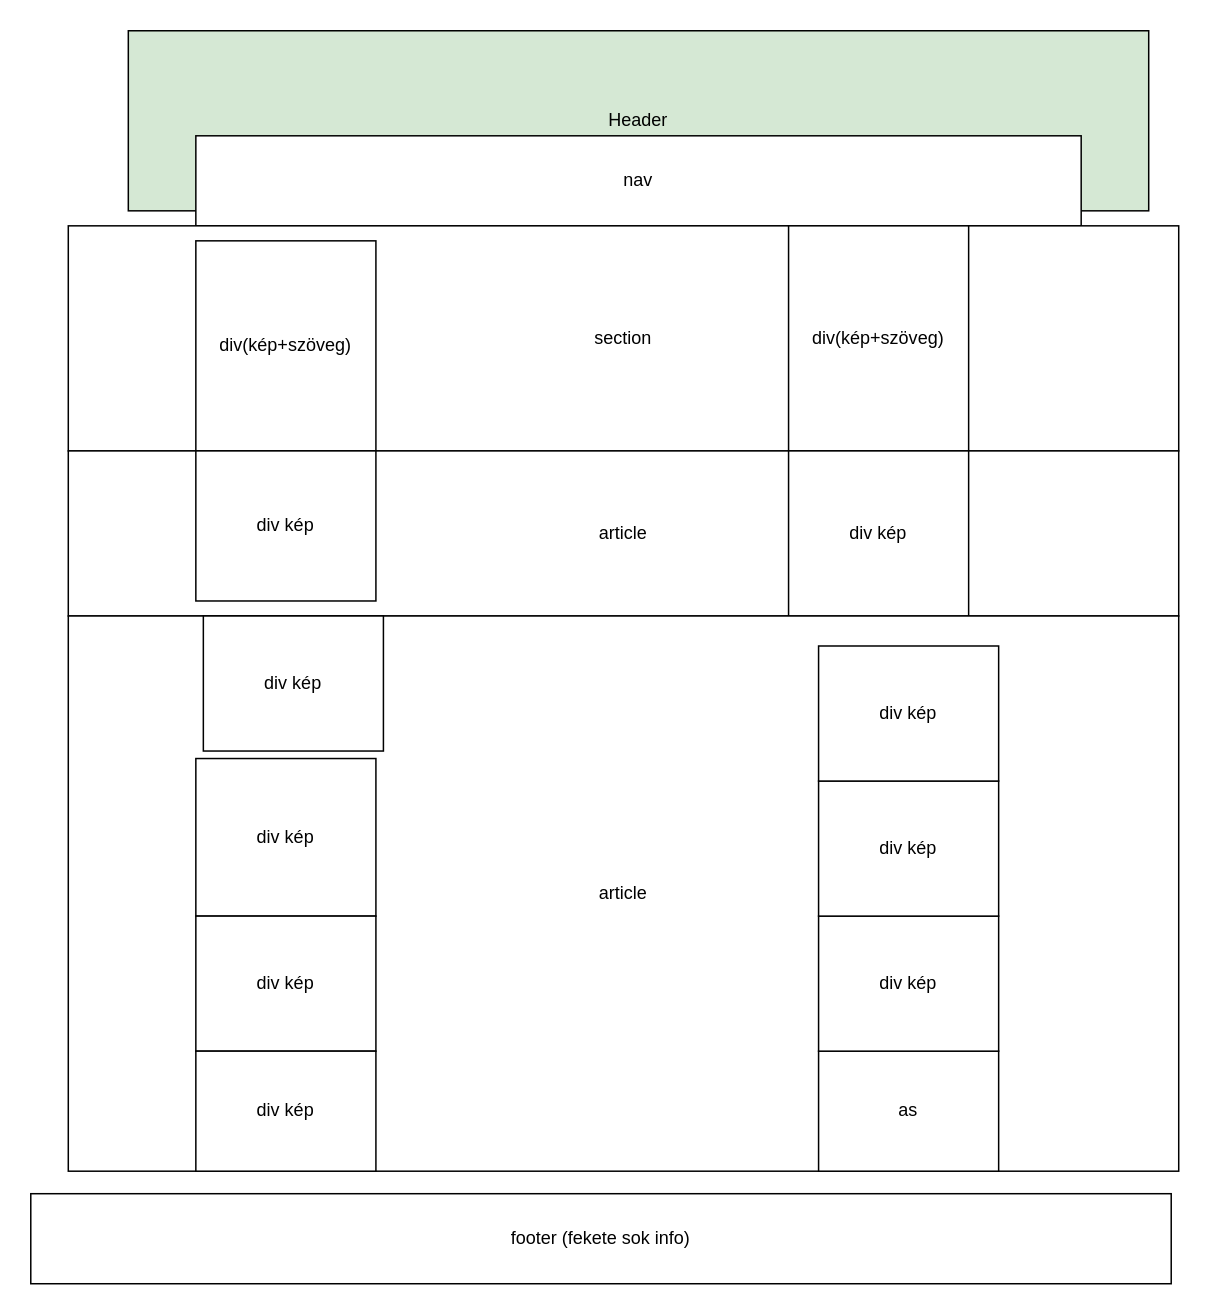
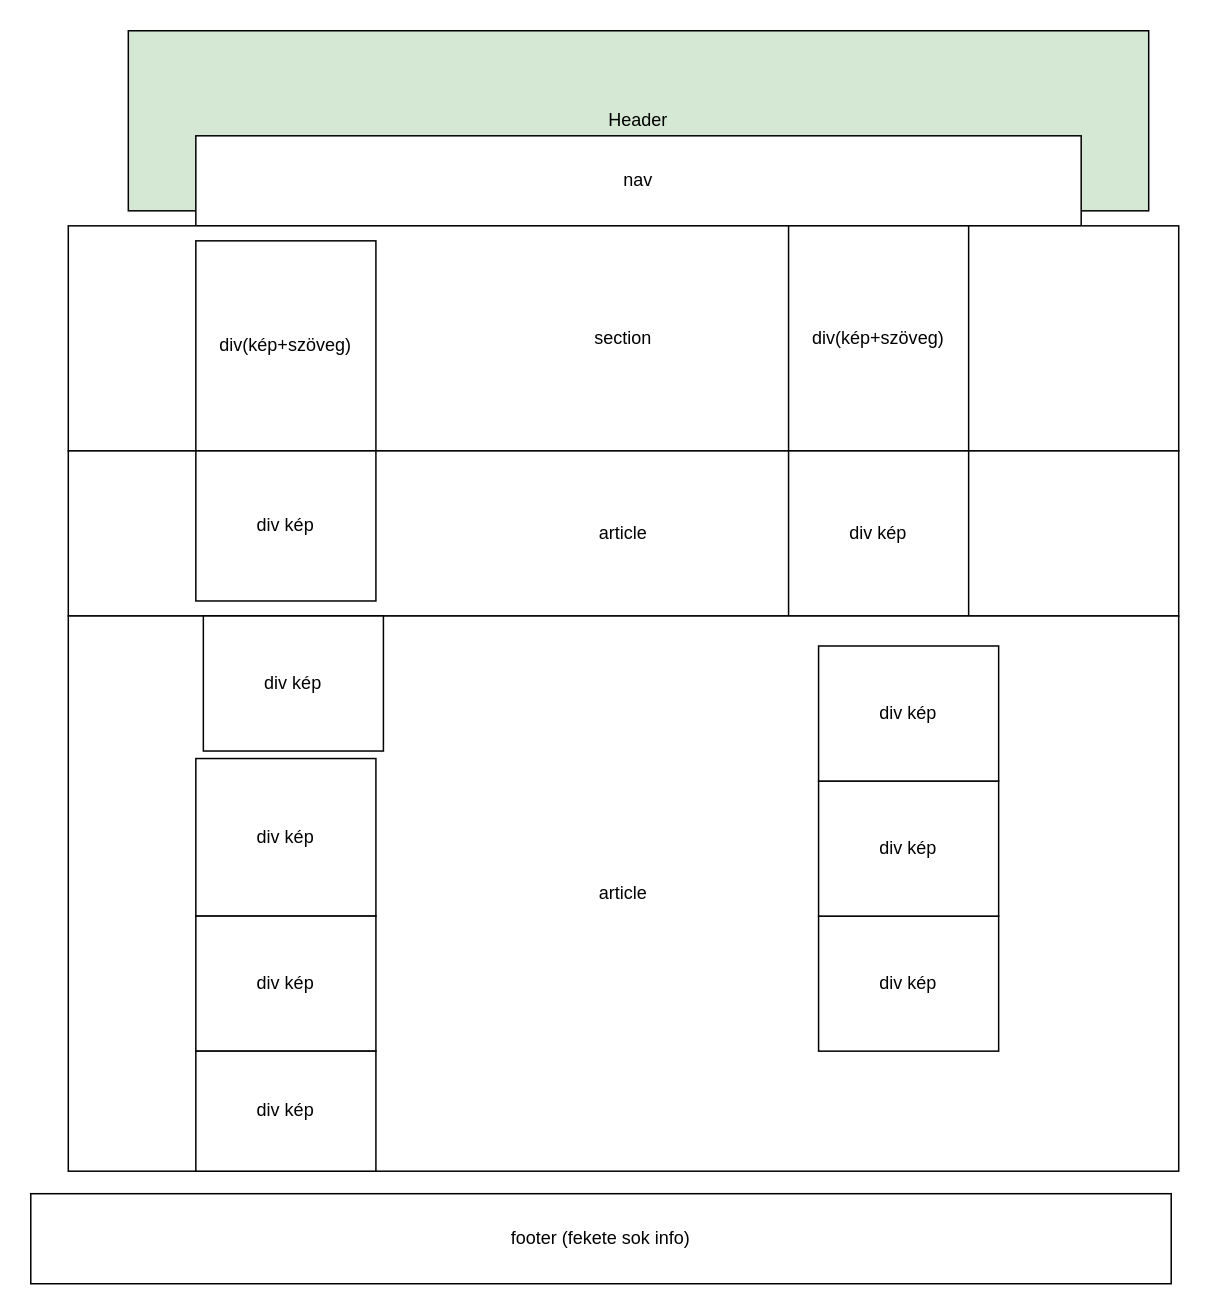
(908, 1111) -> none
